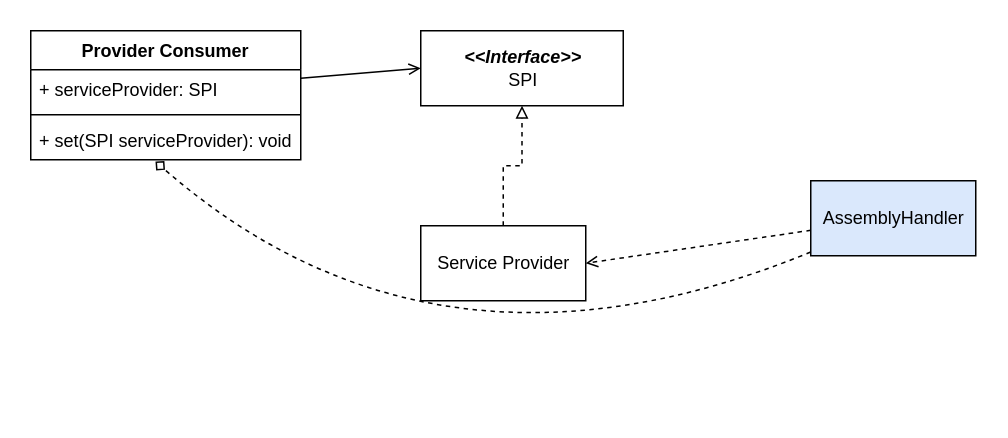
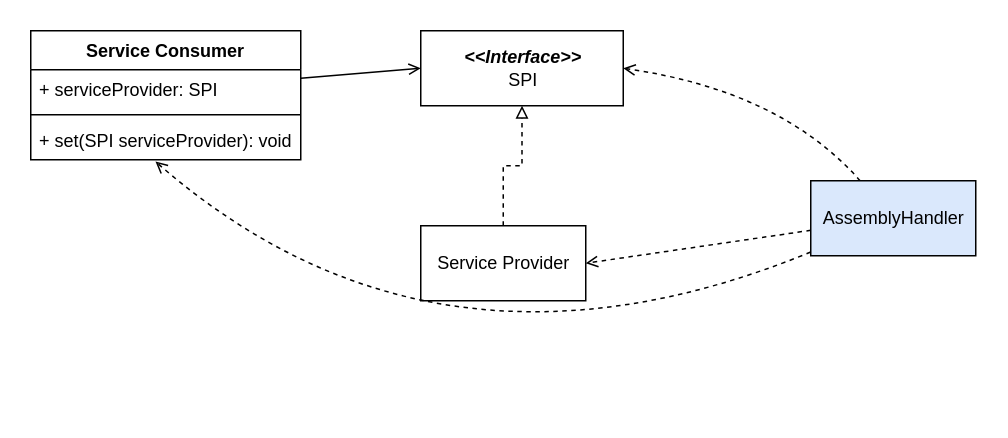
(165, 51) -> (165, 51)
none -> (754, 104)
(377, 289) -> (375, 287)
